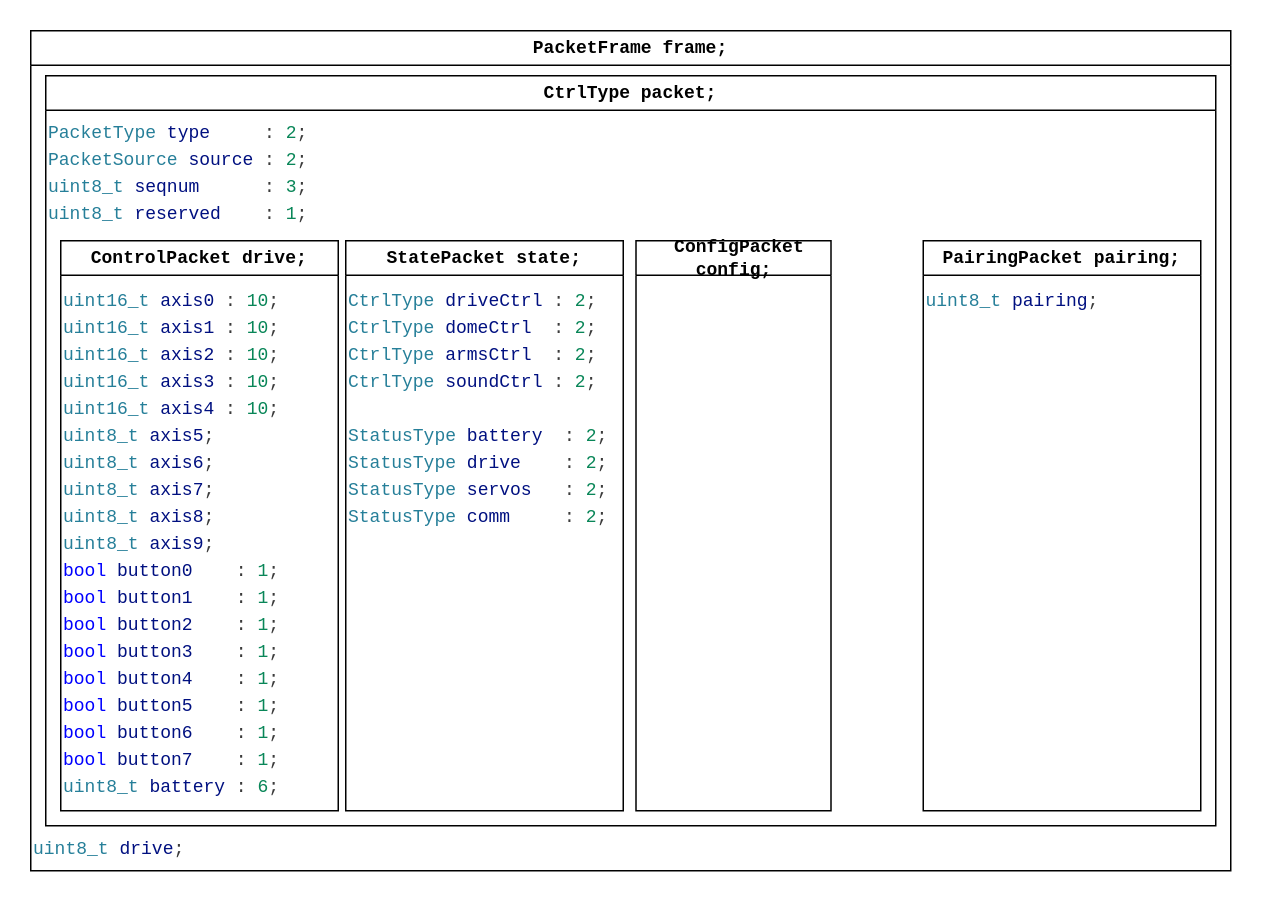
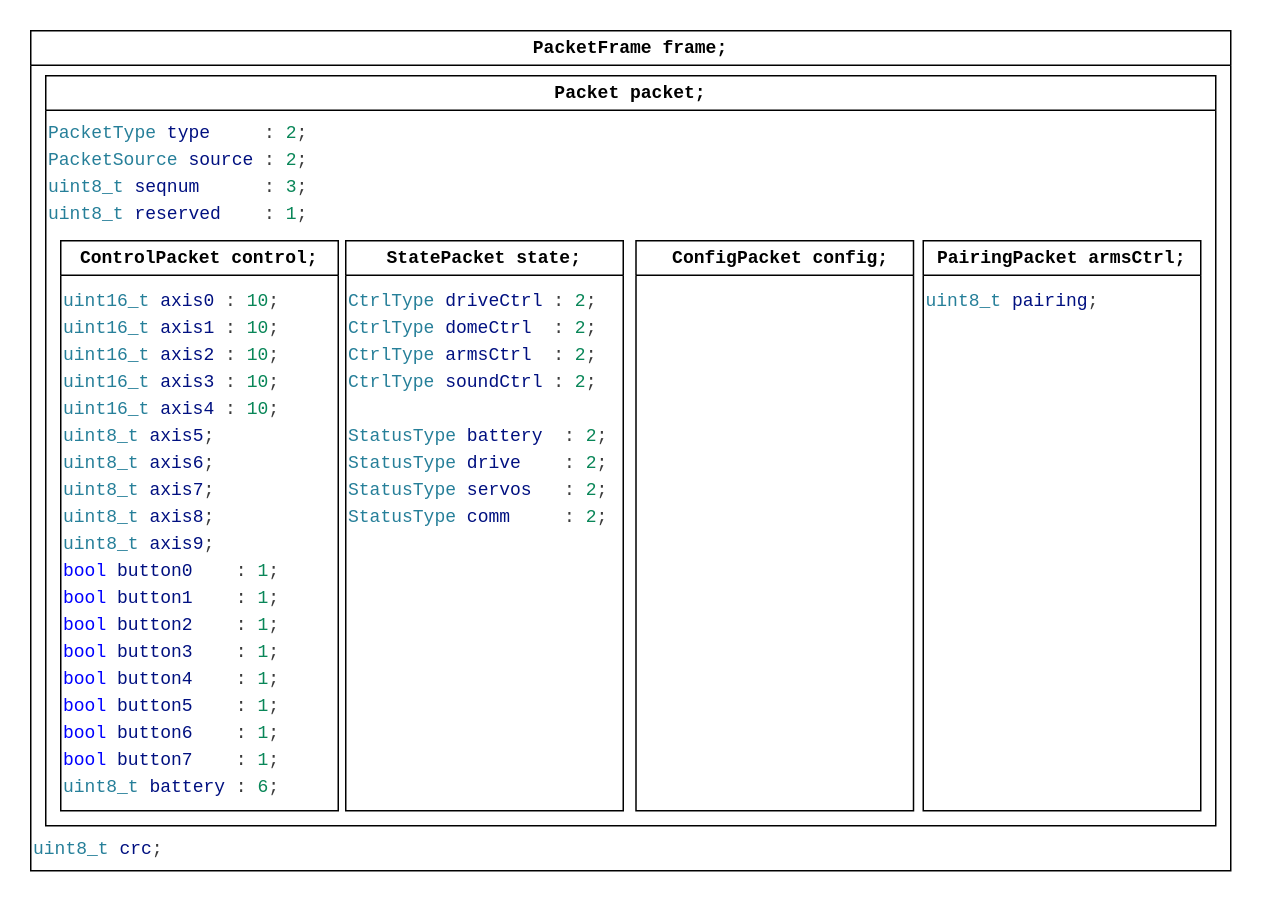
(631, 94) -> (631, 94)
(200, 259) -> (200, 259)
(1062, 259) -> (1062, 259)
(734, 526) -> (775, 526)
(95, 848) -> (87, 848)
